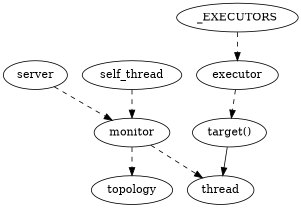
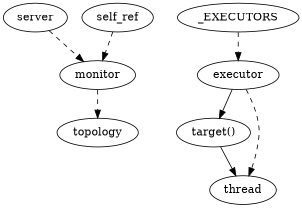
(132, 75) -> (118, 18)
(234, 100) -> (227, 100)
(173, 159) -> (259, 128)
